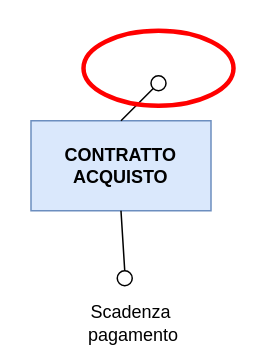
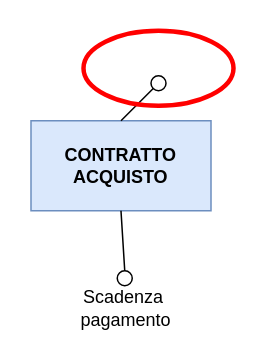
(132, 323) -> (125, 308)
